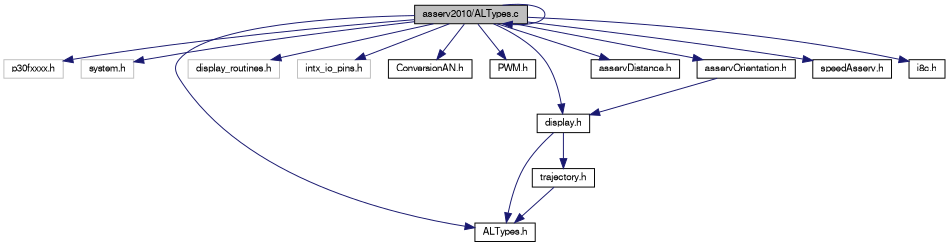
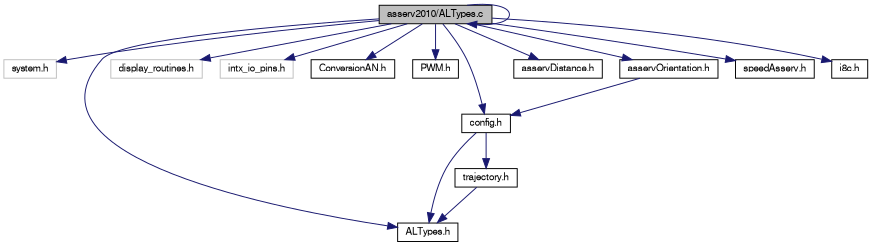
(34, 69) -> none
(563, 123) -> (486, 123)
